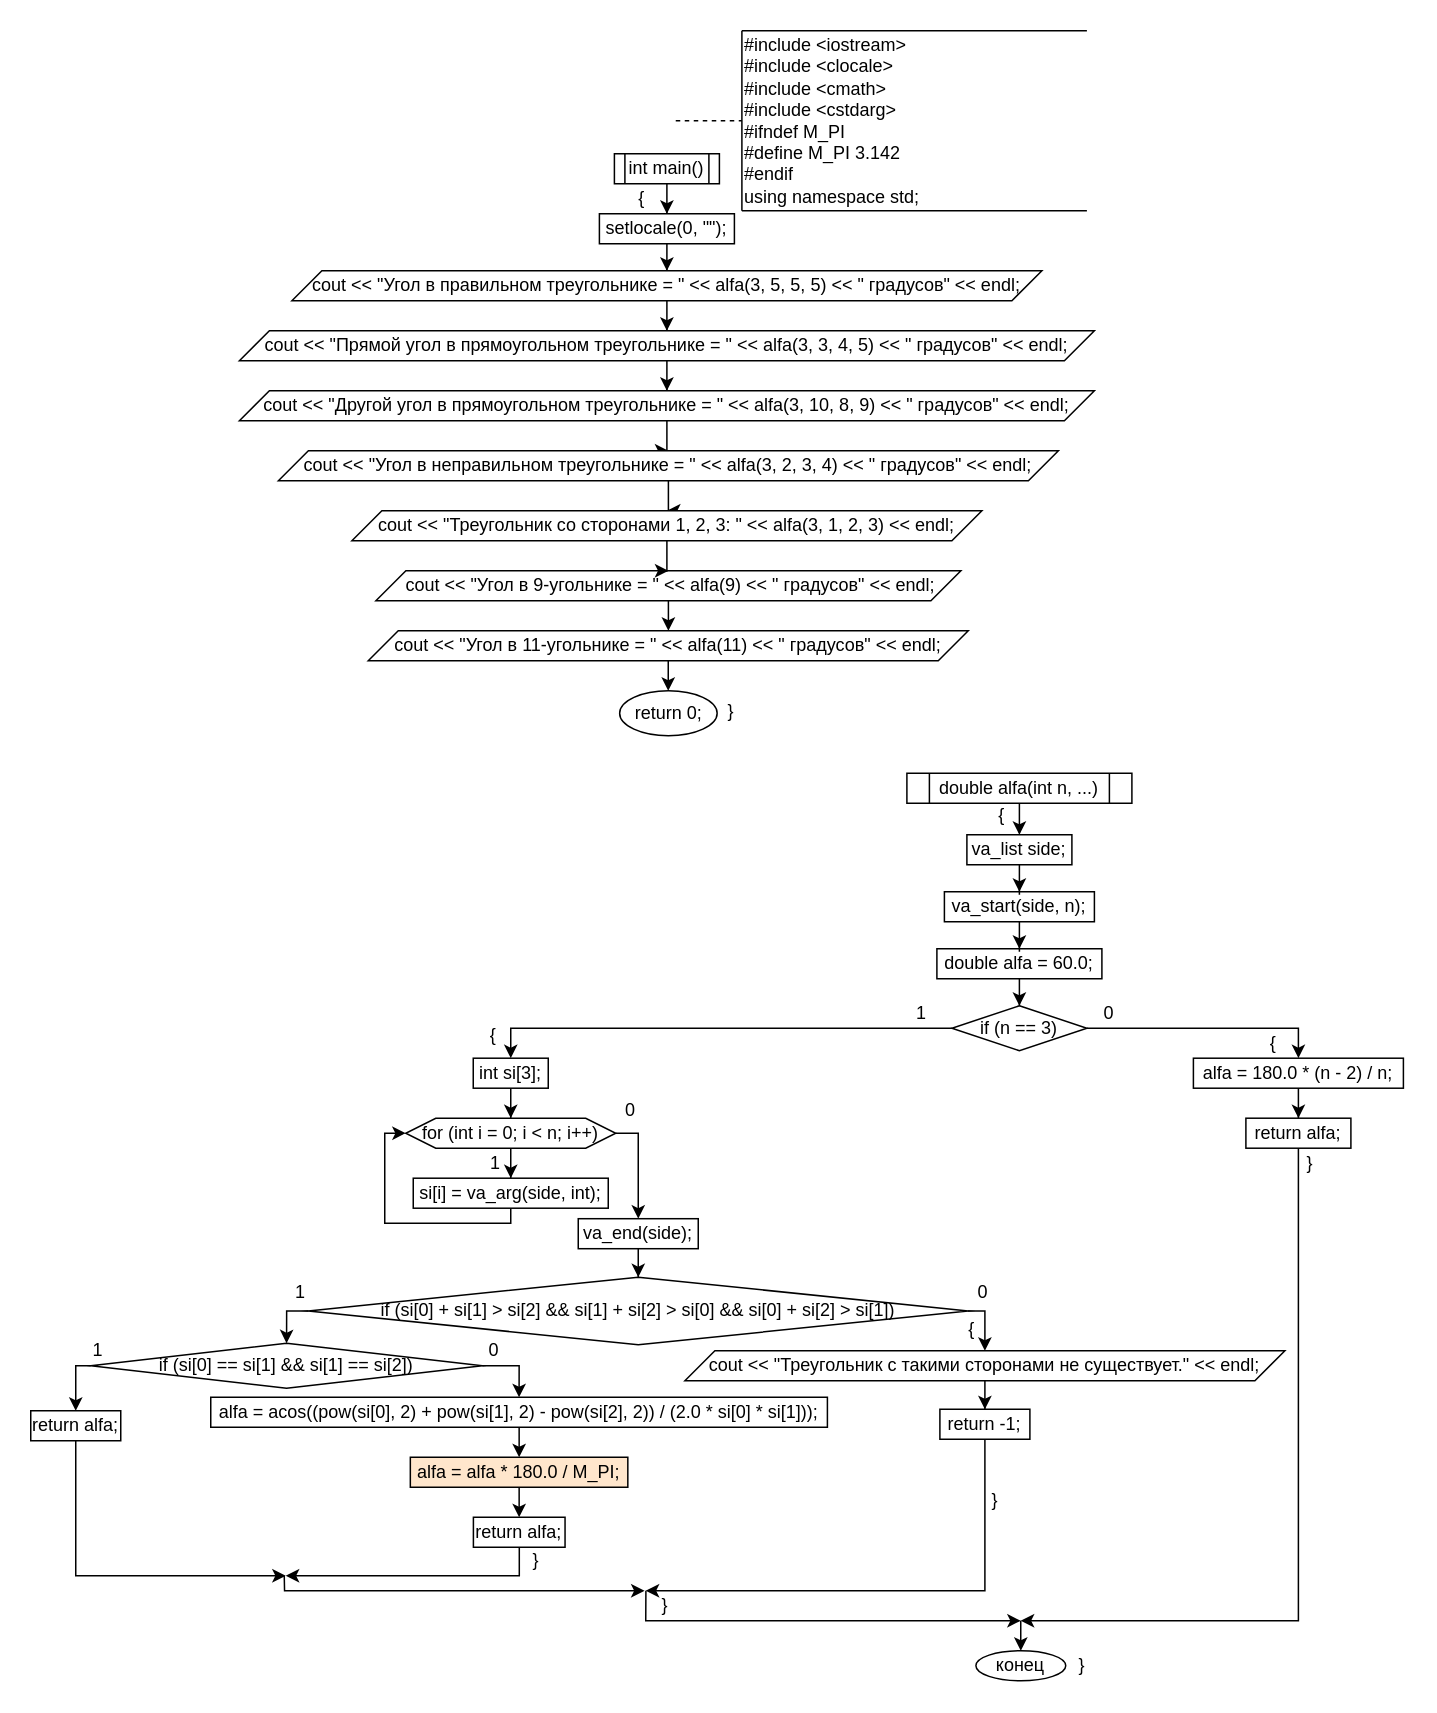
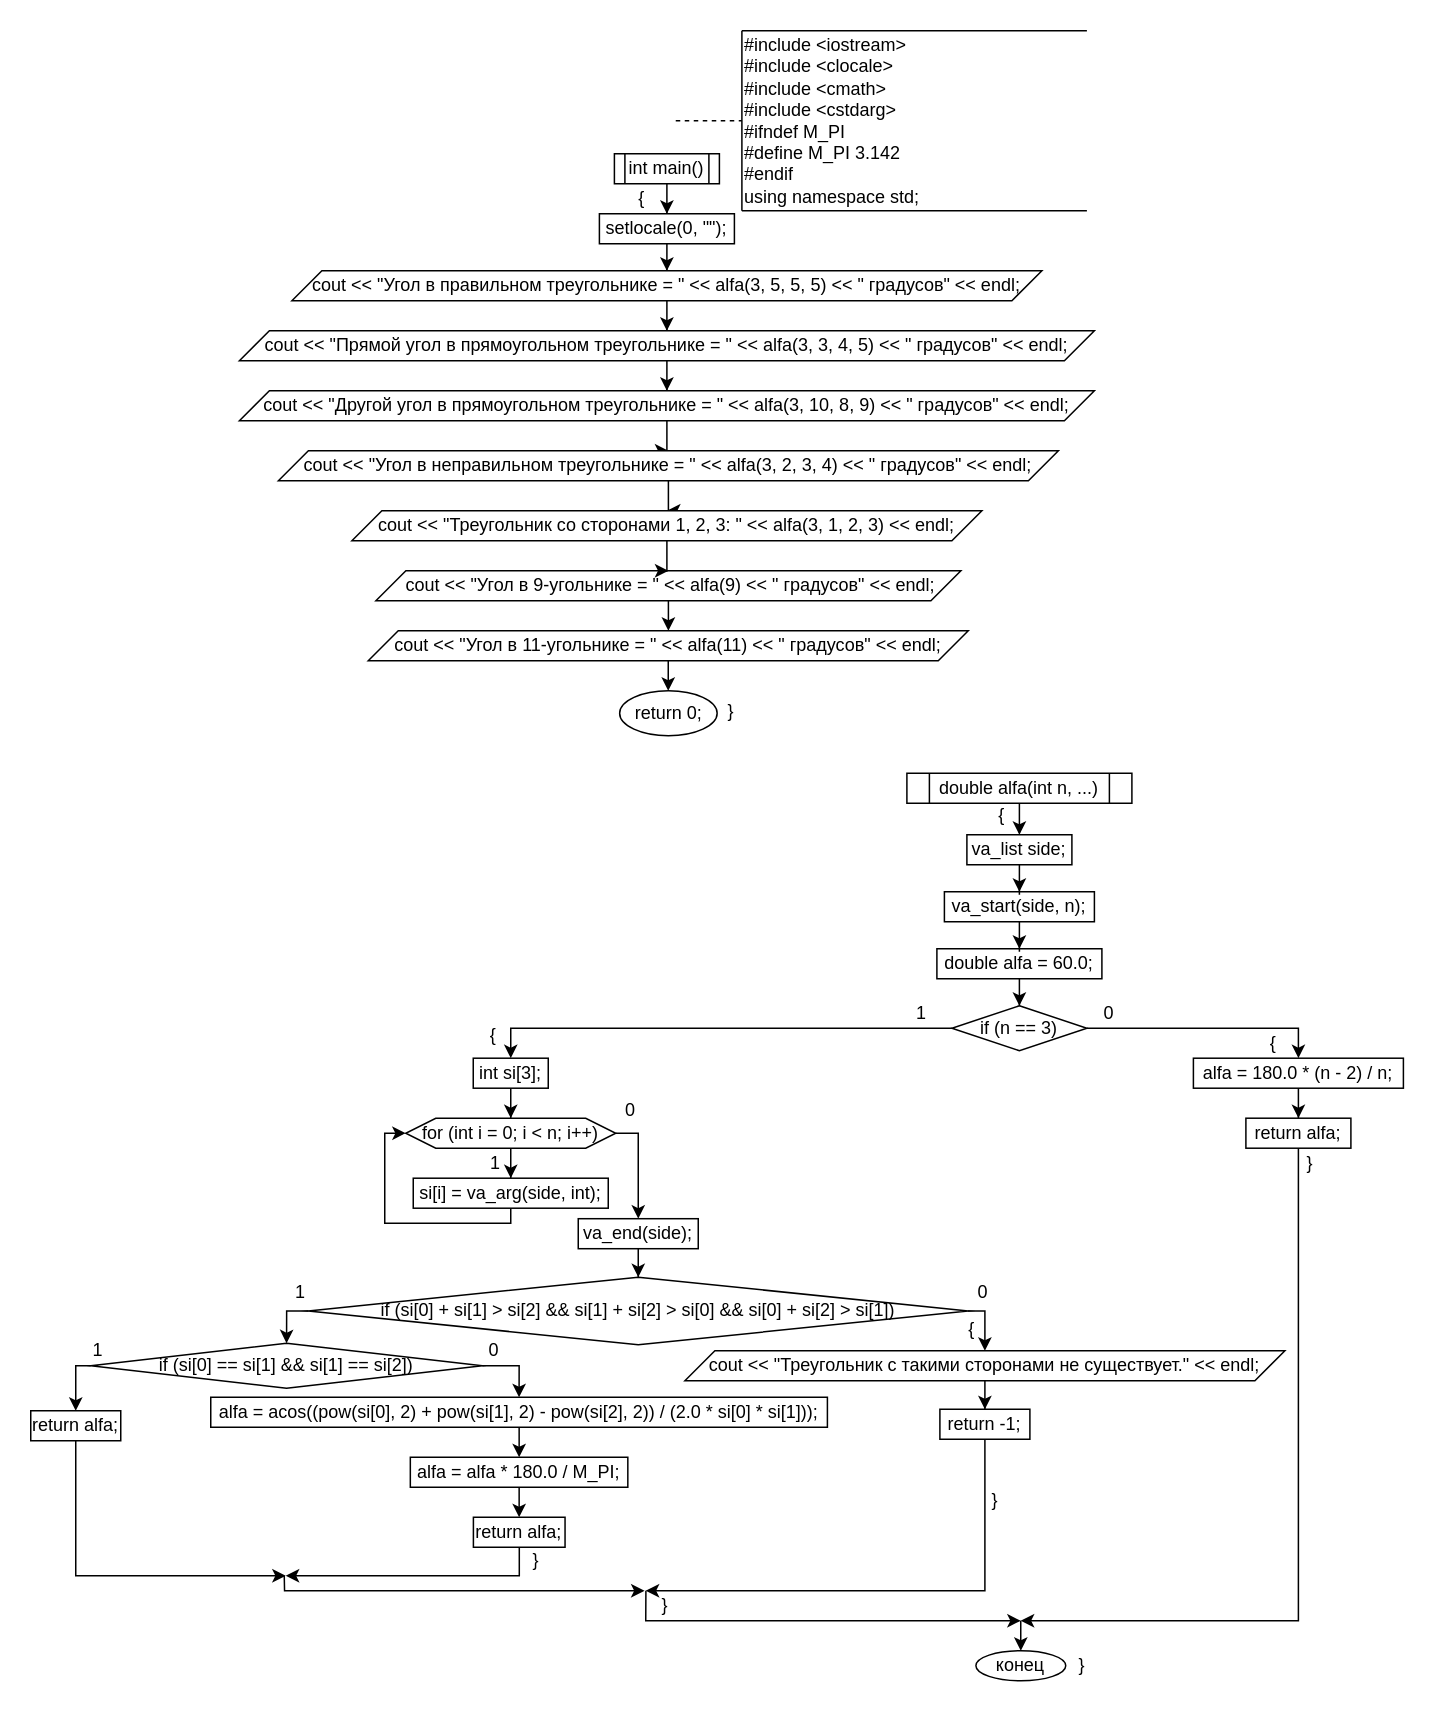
(519, 1472) -> (519, 1472)
